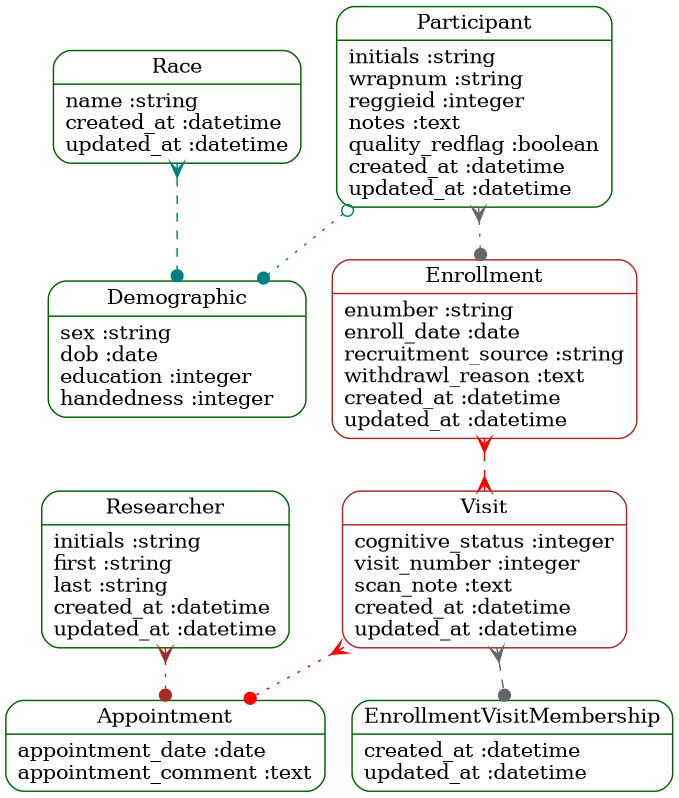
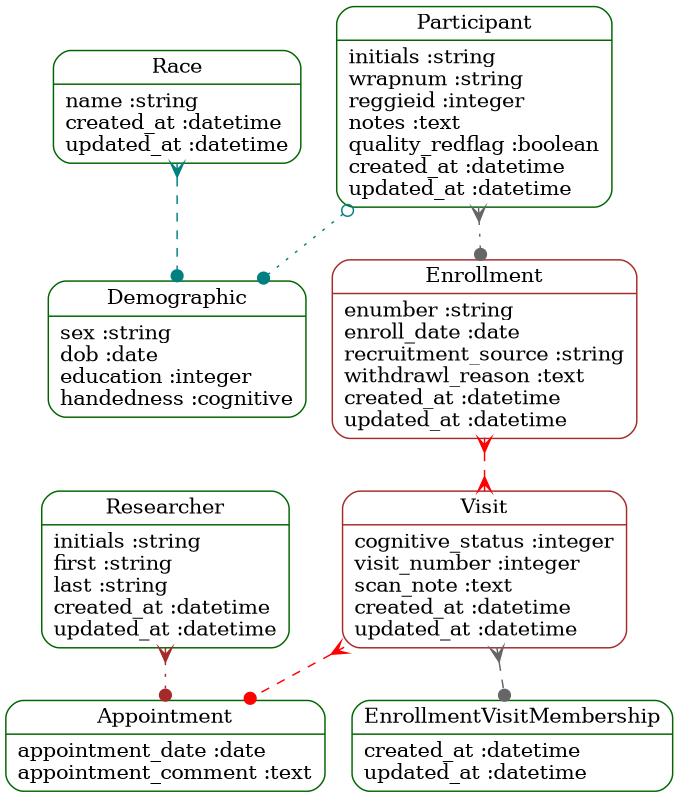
(167, 399) -> (177, 399)
(293, 675) -> (293, 675)
